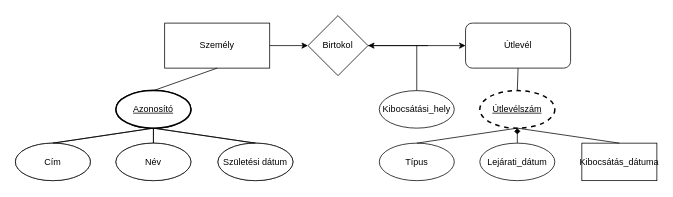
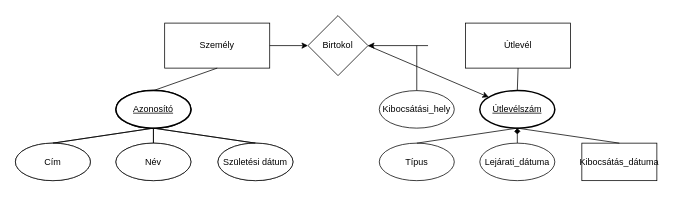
(444, 45) -> (428, 71)
(518, 45) -> (518, 45)
(517, 109) -> (517, 109)
(517, 162) -> (517, 162)
